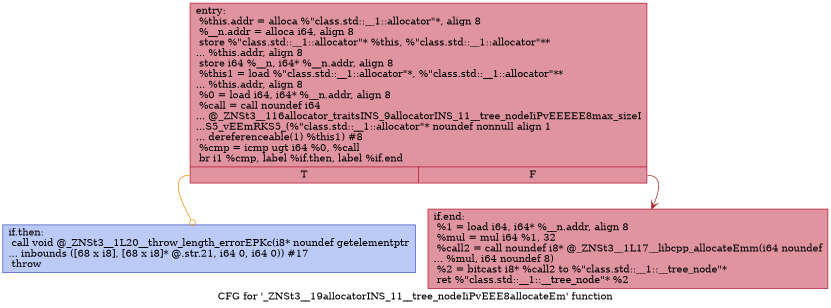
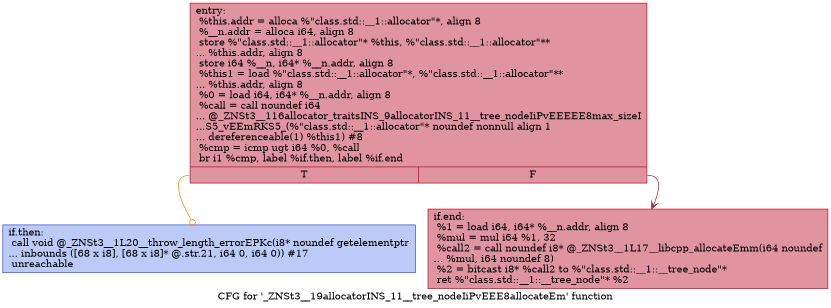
(25, 264) -> (41, 264)
